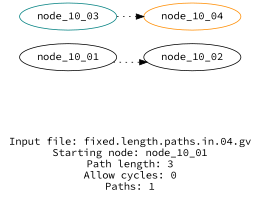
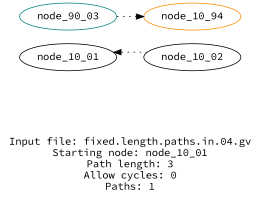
(68, 17) -> (68, 17)
(192, 17) -> (192, 17)
(127, 62) -> (134, 52)
